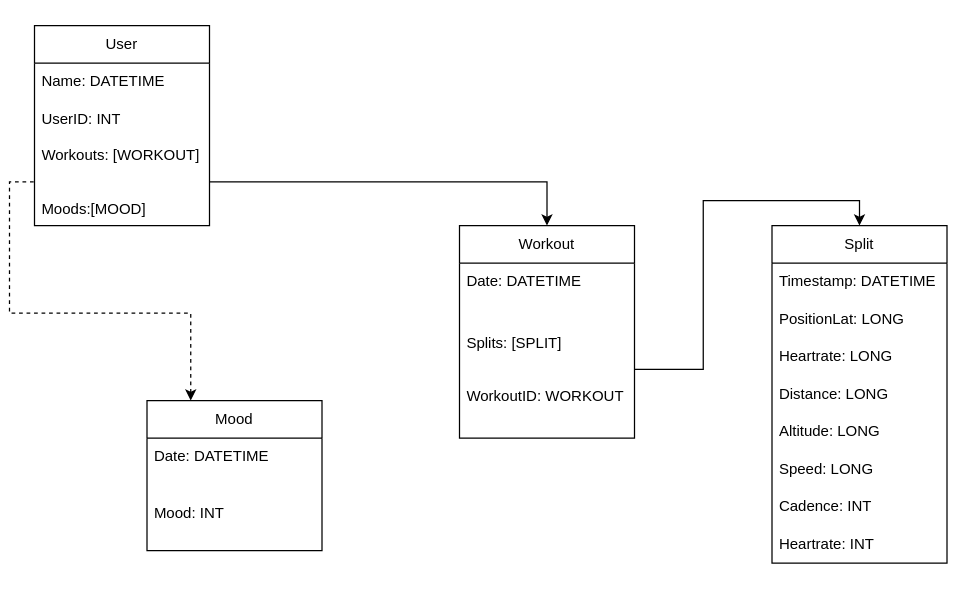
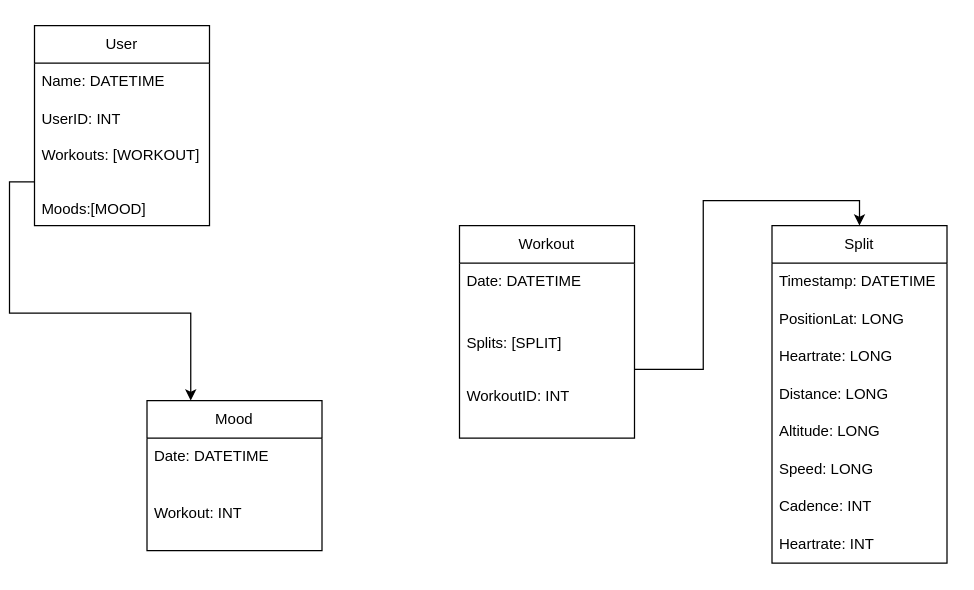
(397, 182) -> none
(61, 313) -> (61, 313)
(539, 369) -> (522, 369)
(188, 513) -> (201, 513)
